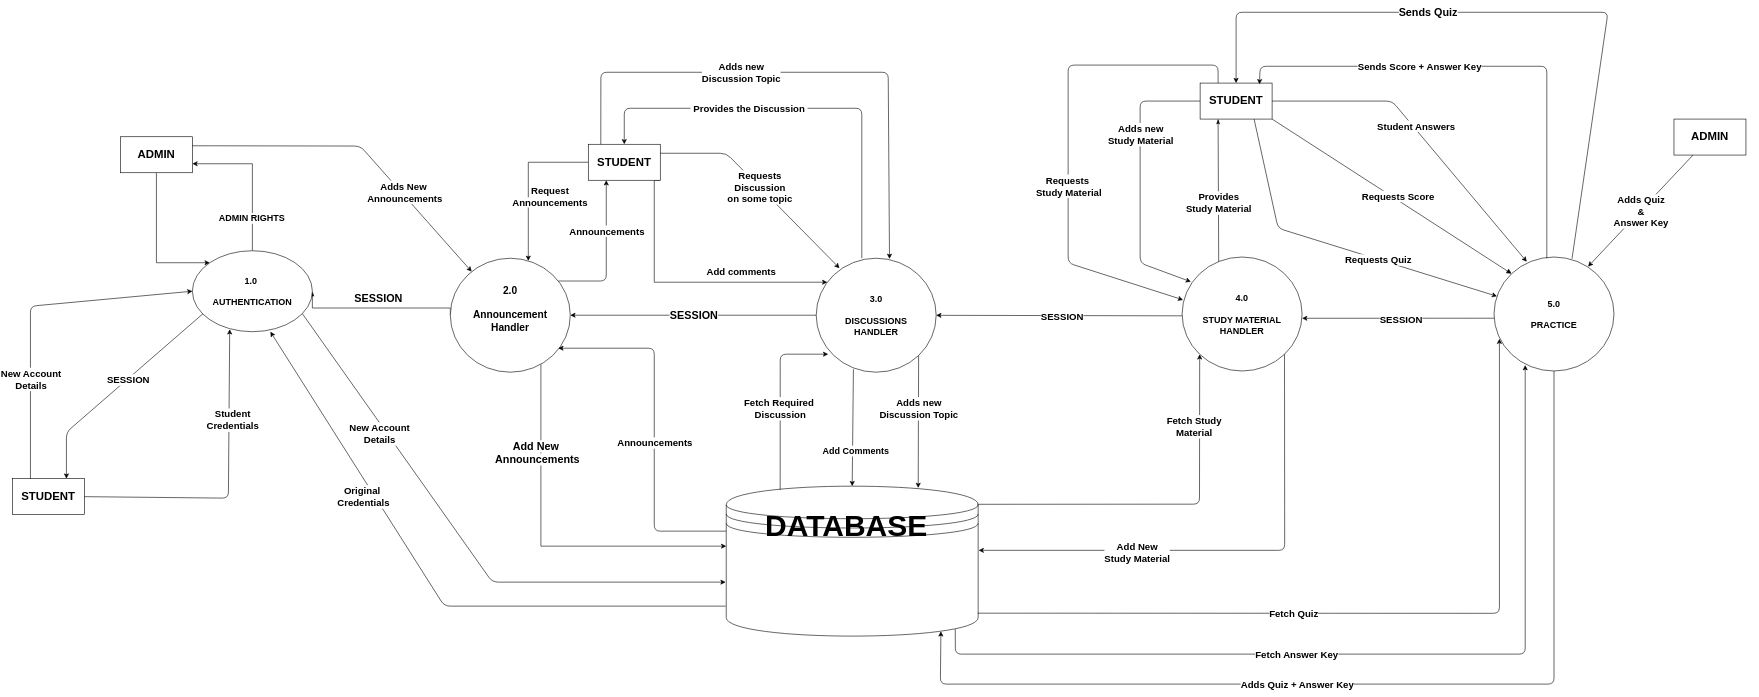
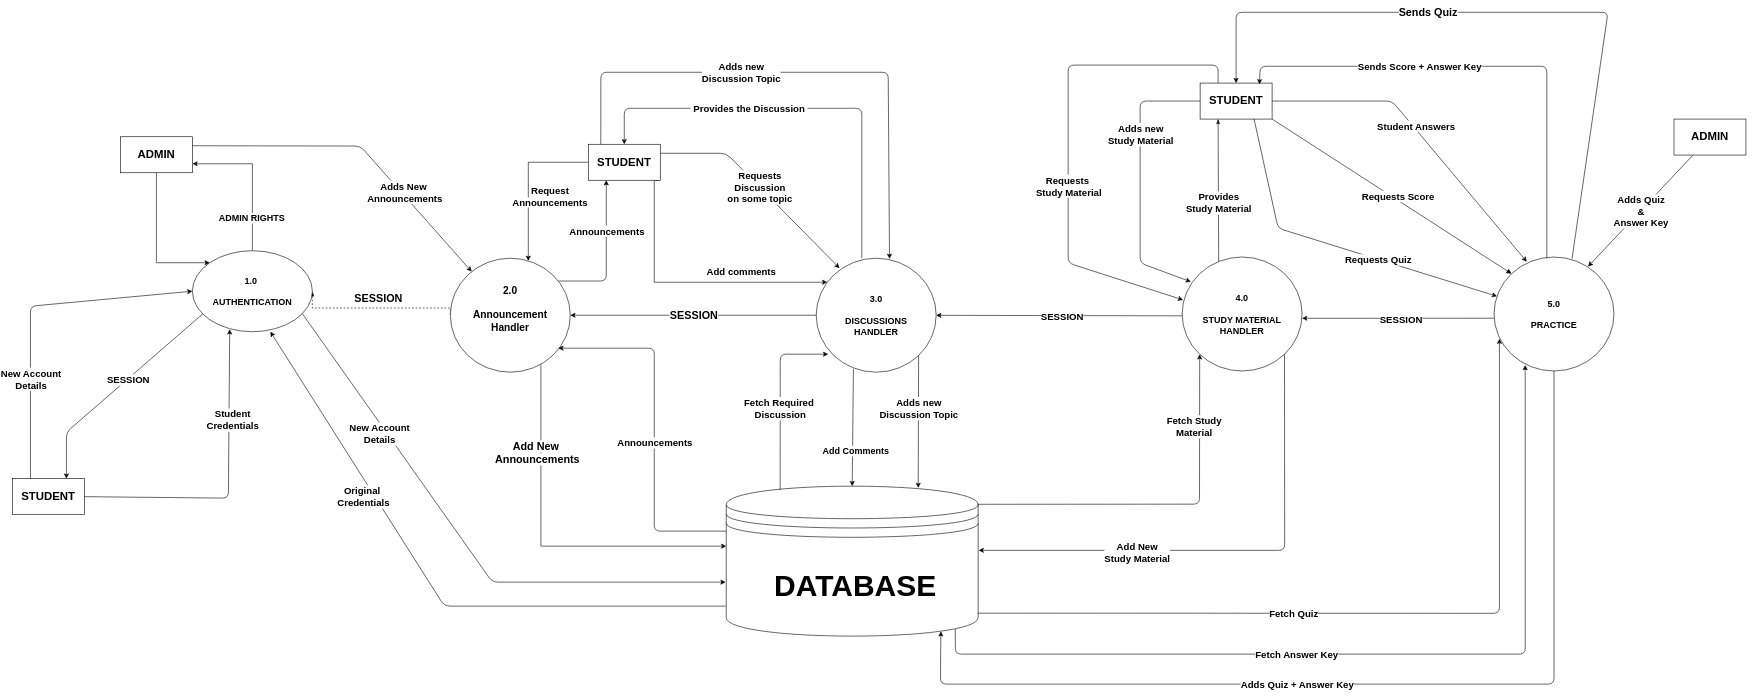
(376, 308) -> (376, 308)
(846, 525) -> (855, 585)
